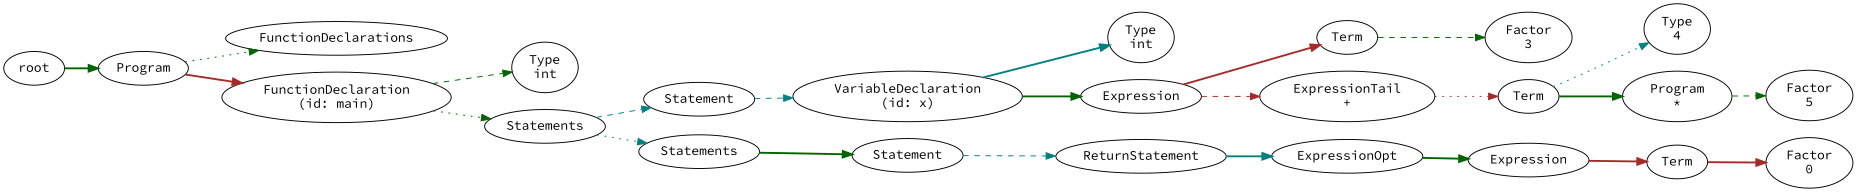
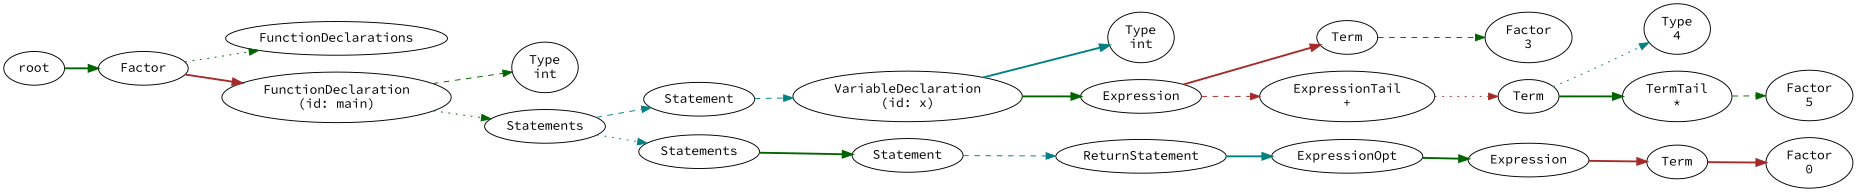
(143, 68) -> (143, 68)
(1677, 96) -> (1677, 96)
